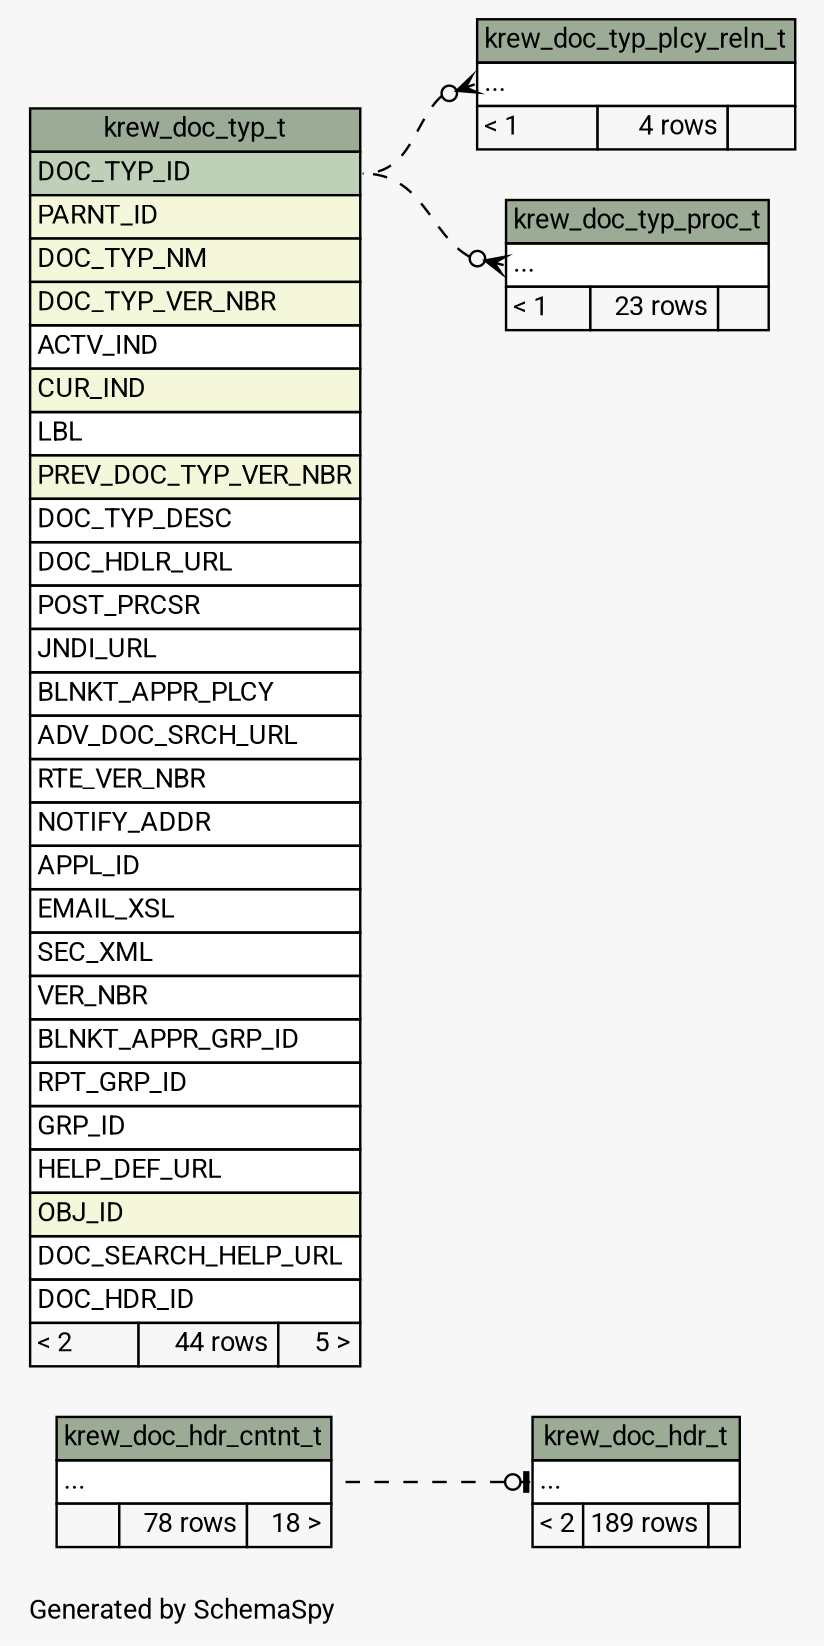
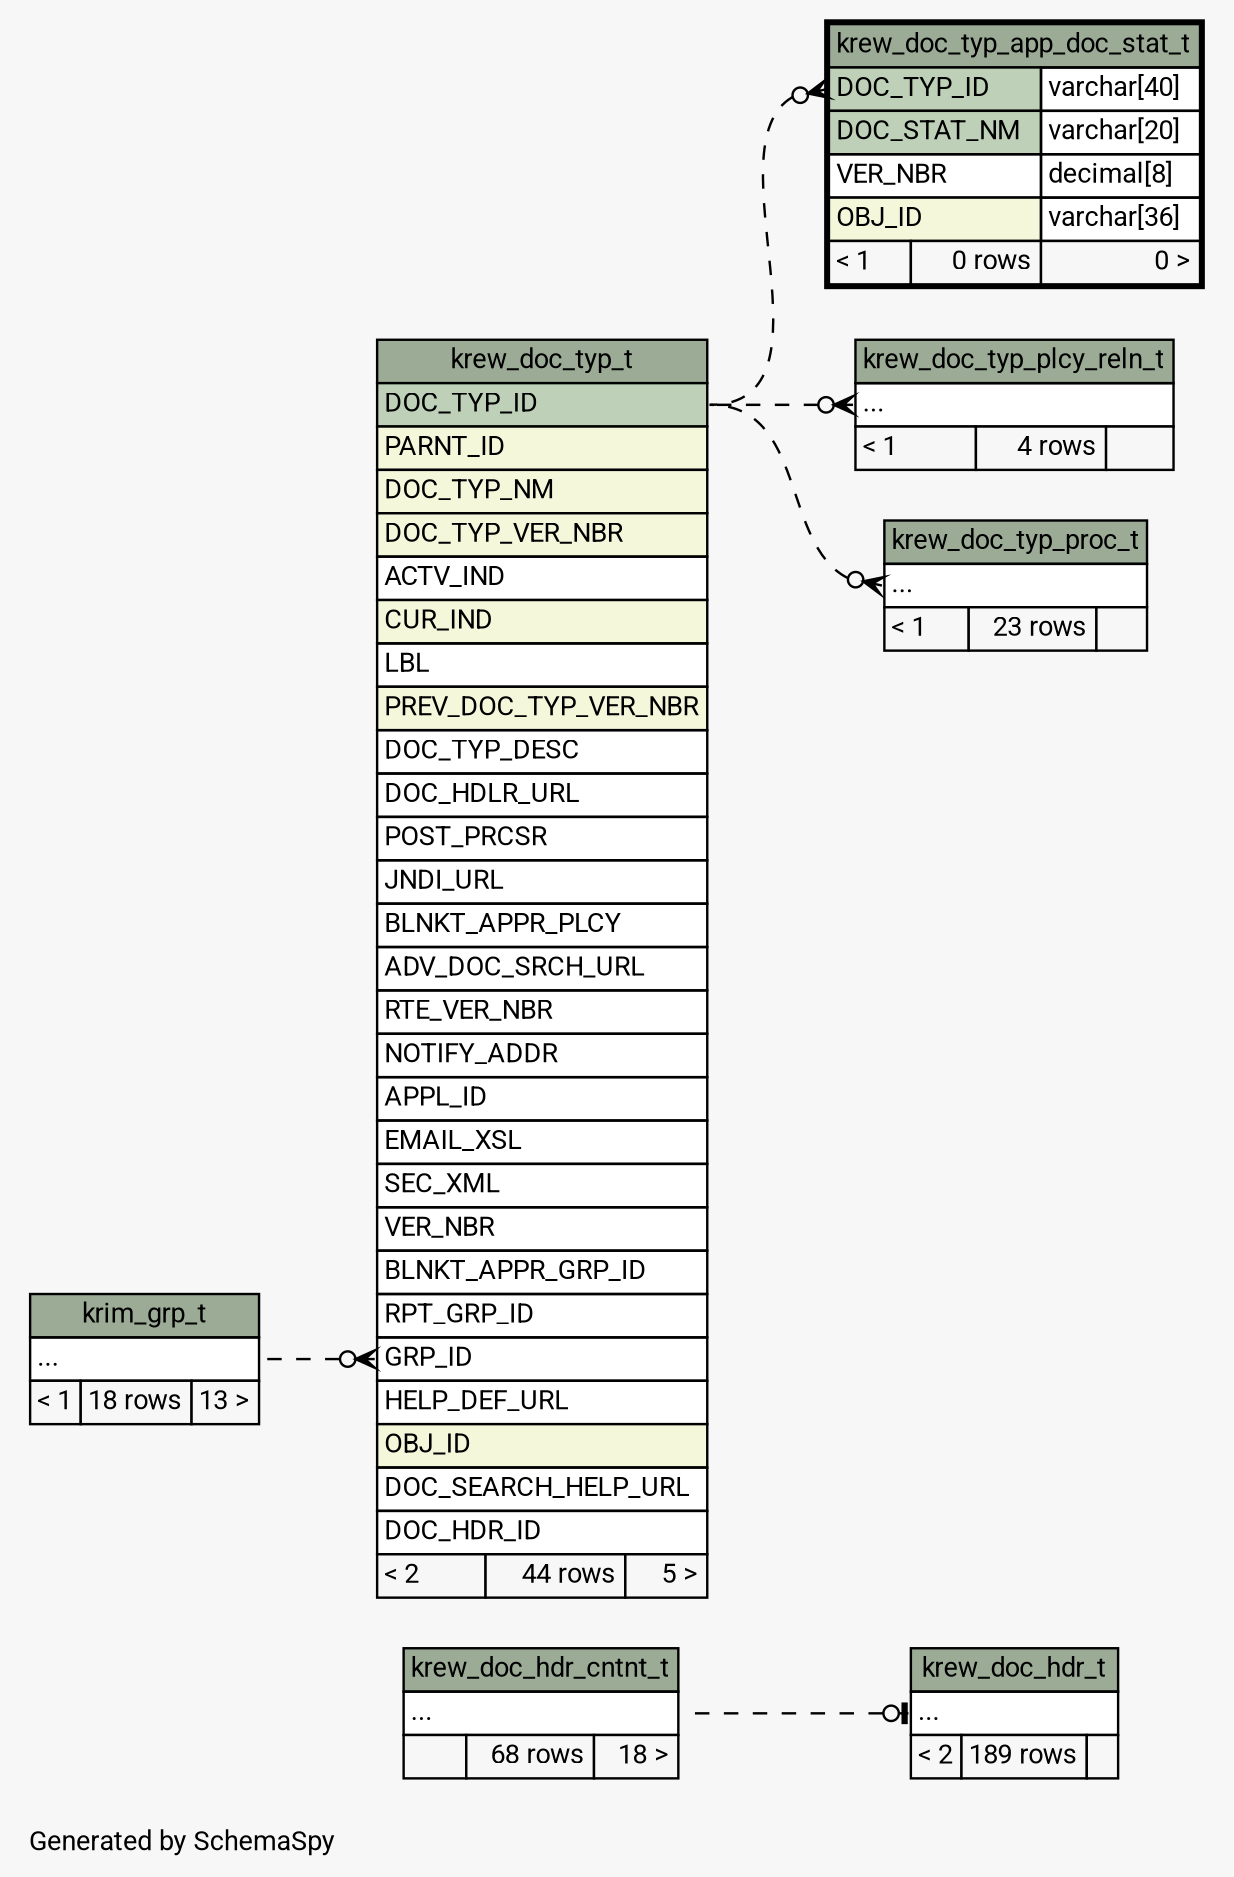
none -> (1014, 154)
none -> (143, 1359)
(192, 1524) -> (539, 1755)
